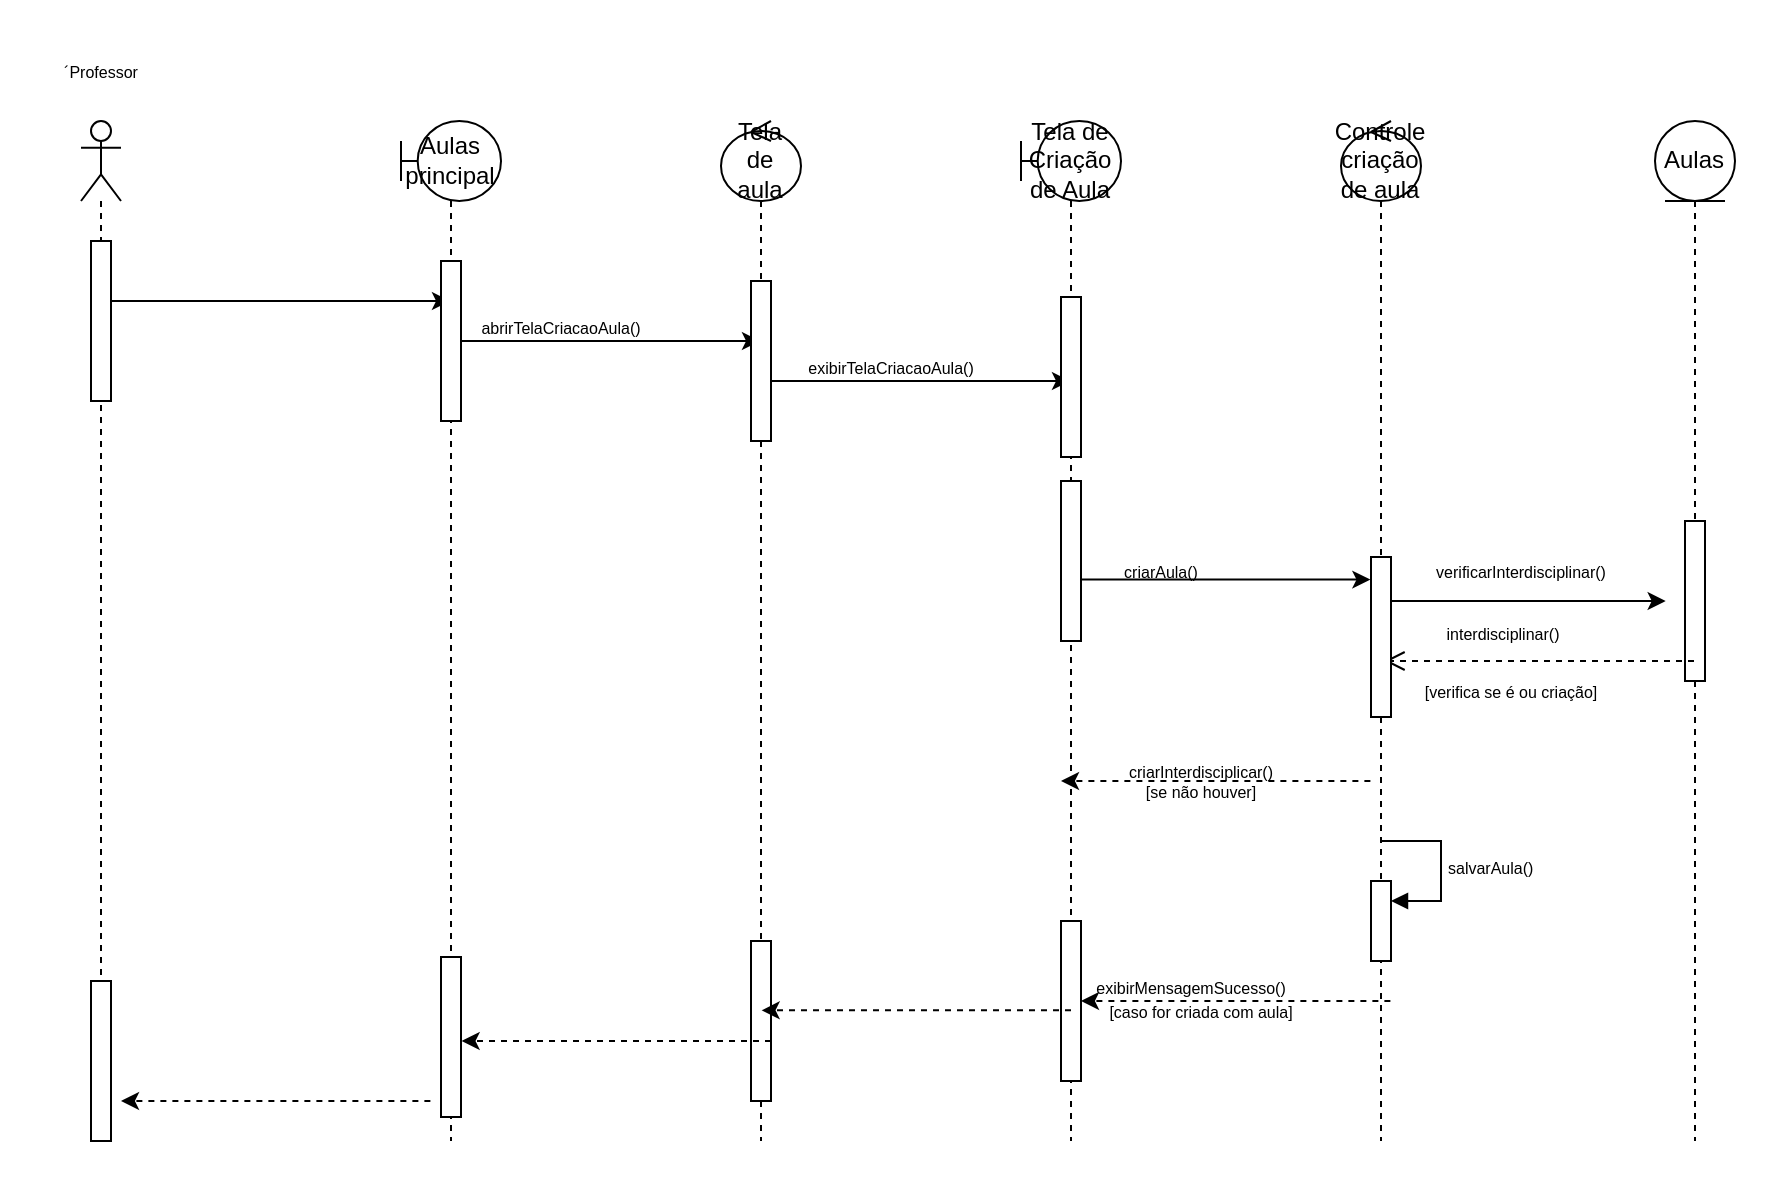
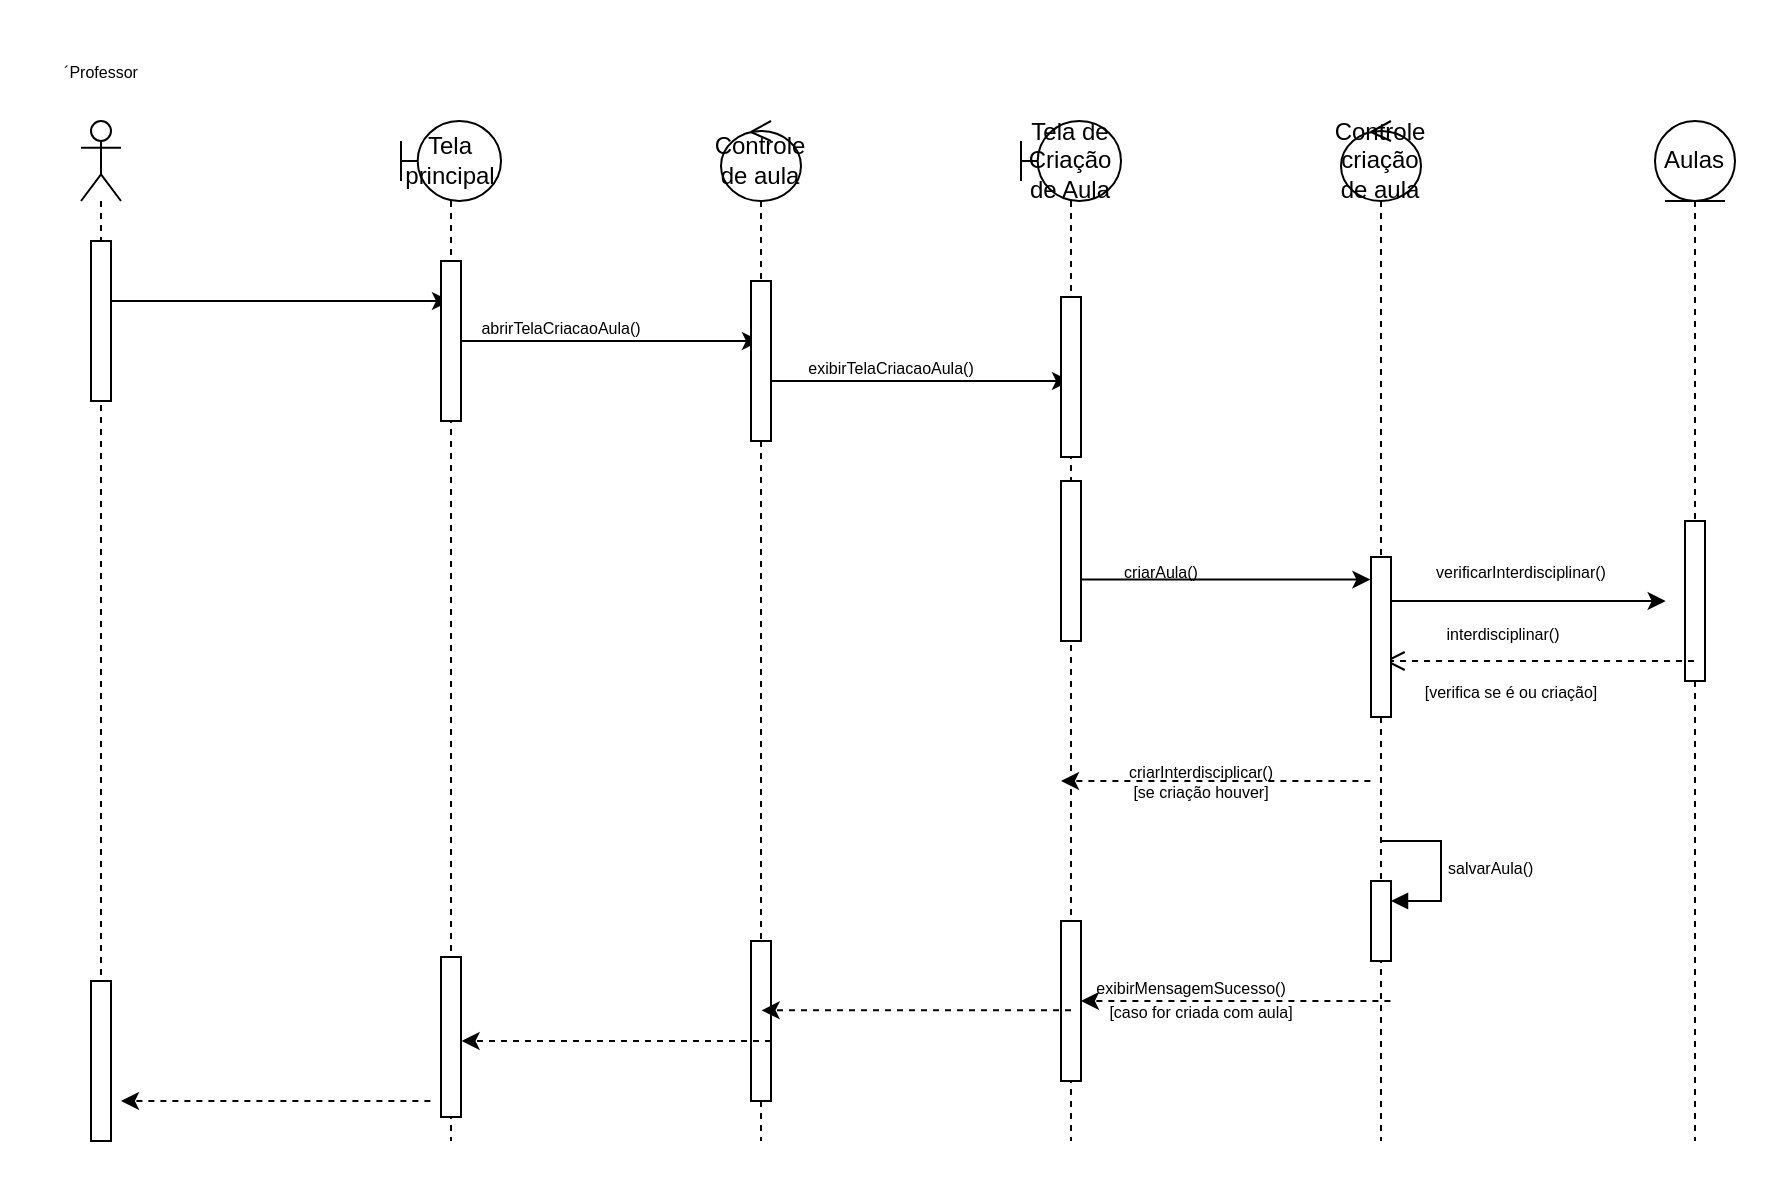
(451, 161) -> (451, 161)
(761, 161) -> (761, 161)
(1202, 791) -> (1202, 791)
